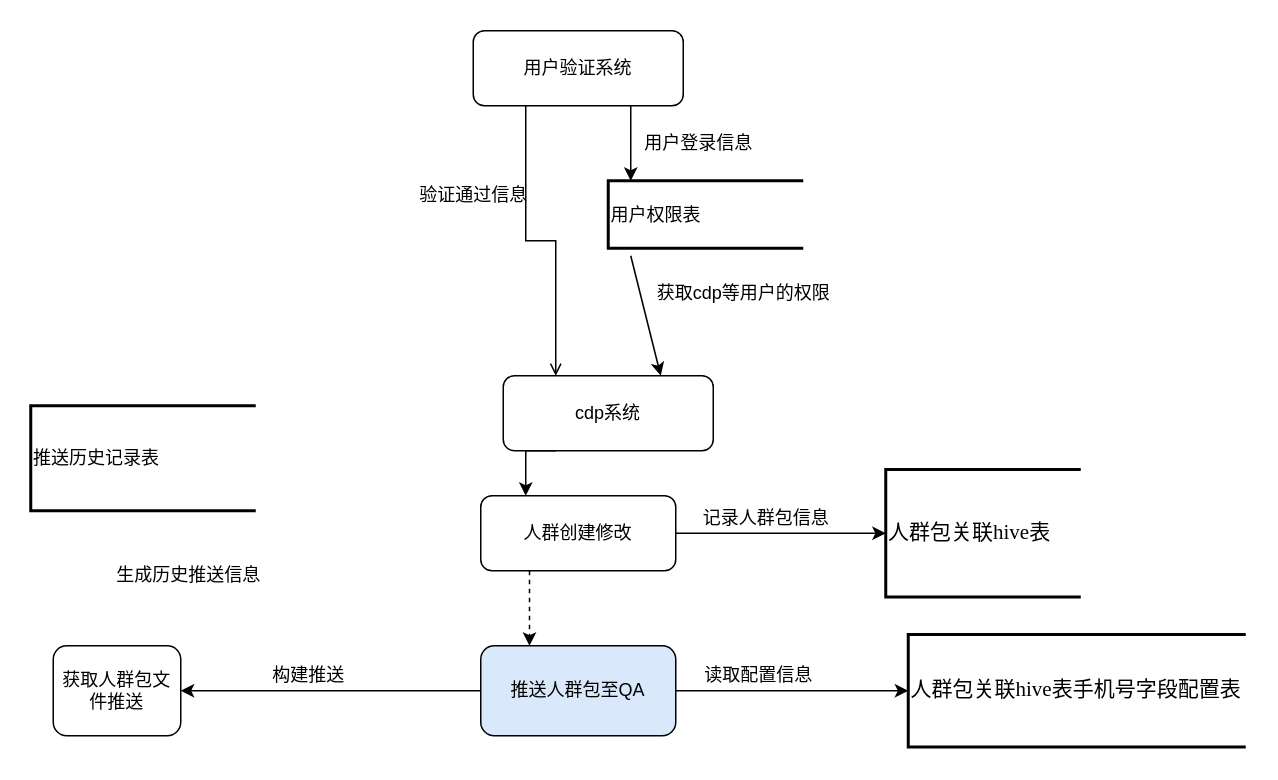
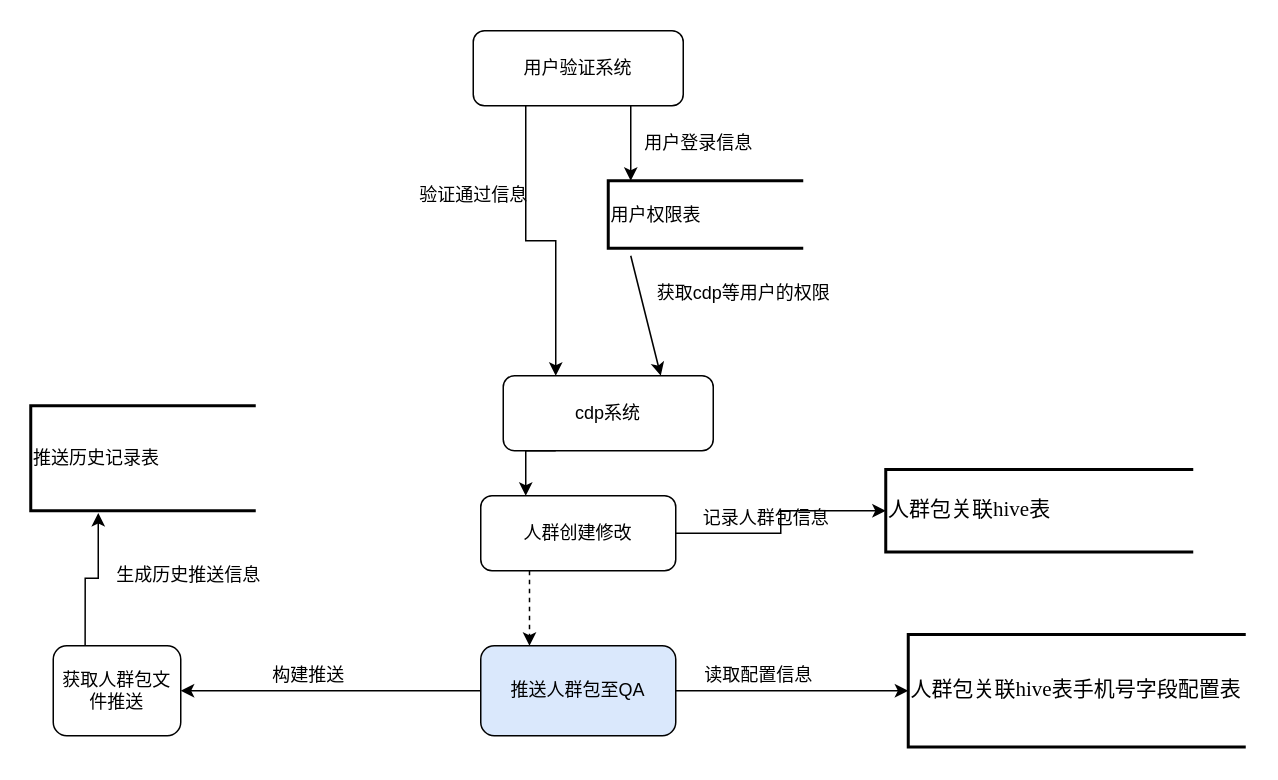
(556, 366) -> (556, 364)
(983, 533) -> (1040, 511)
none -> (85, 578)
